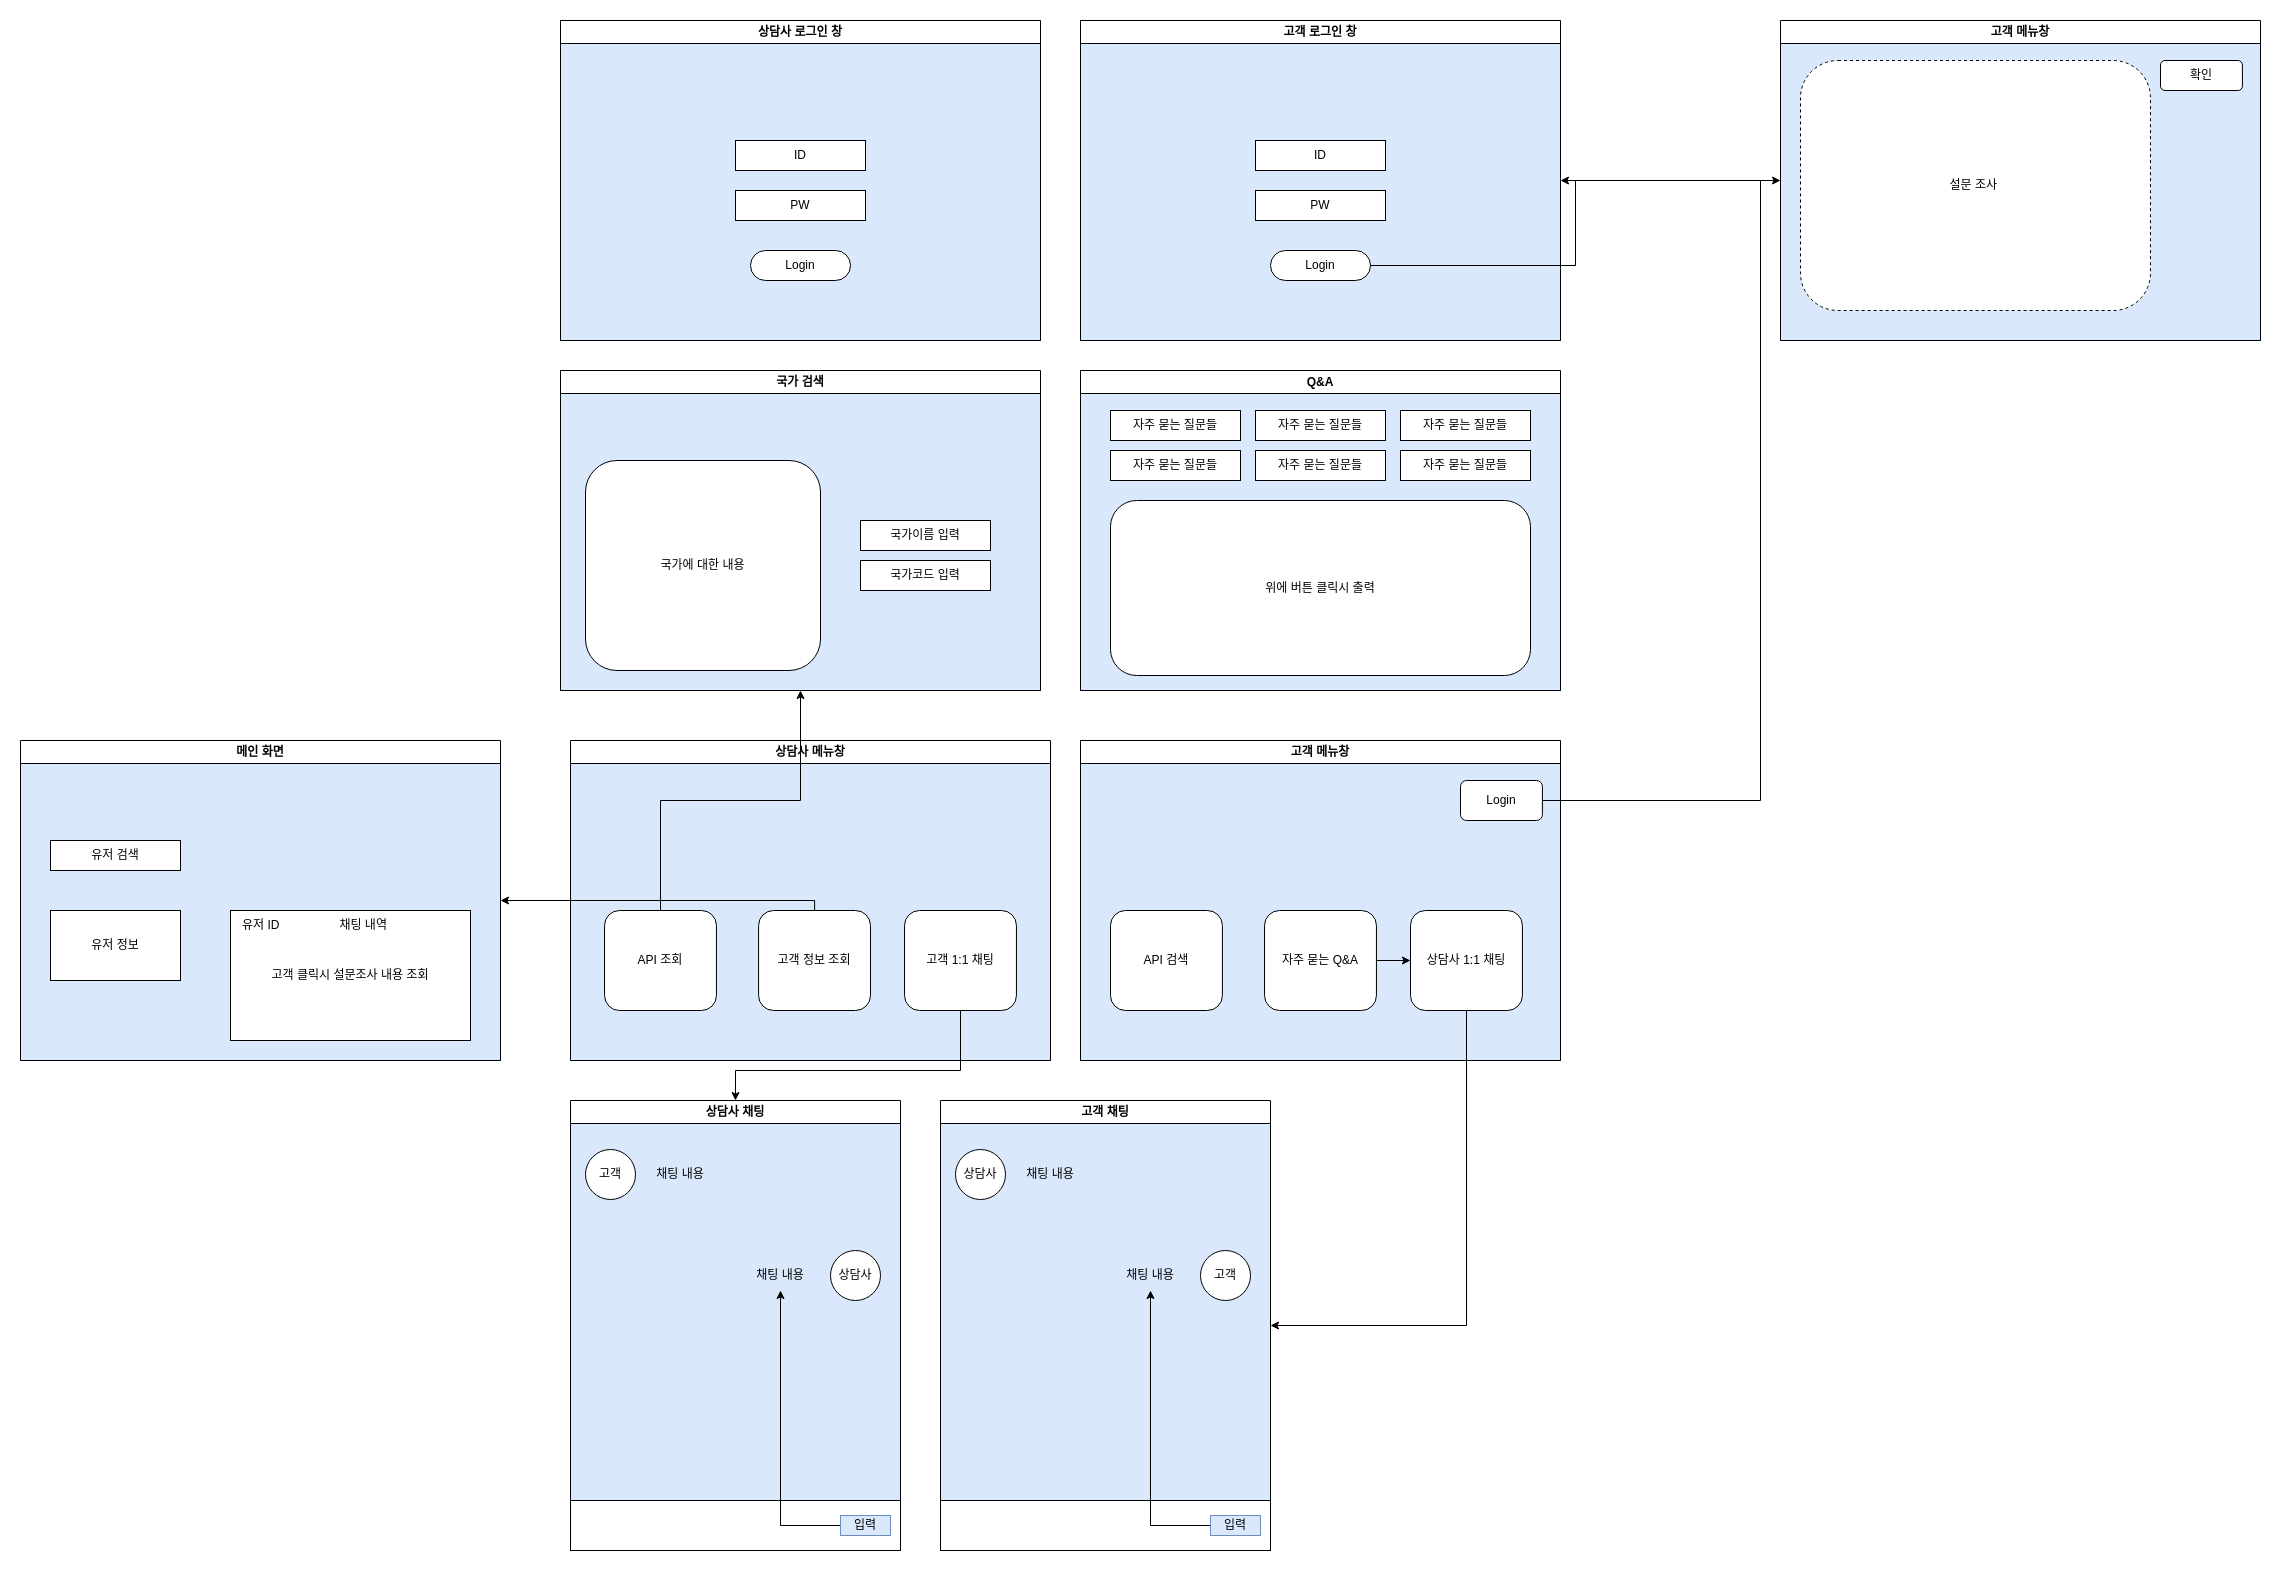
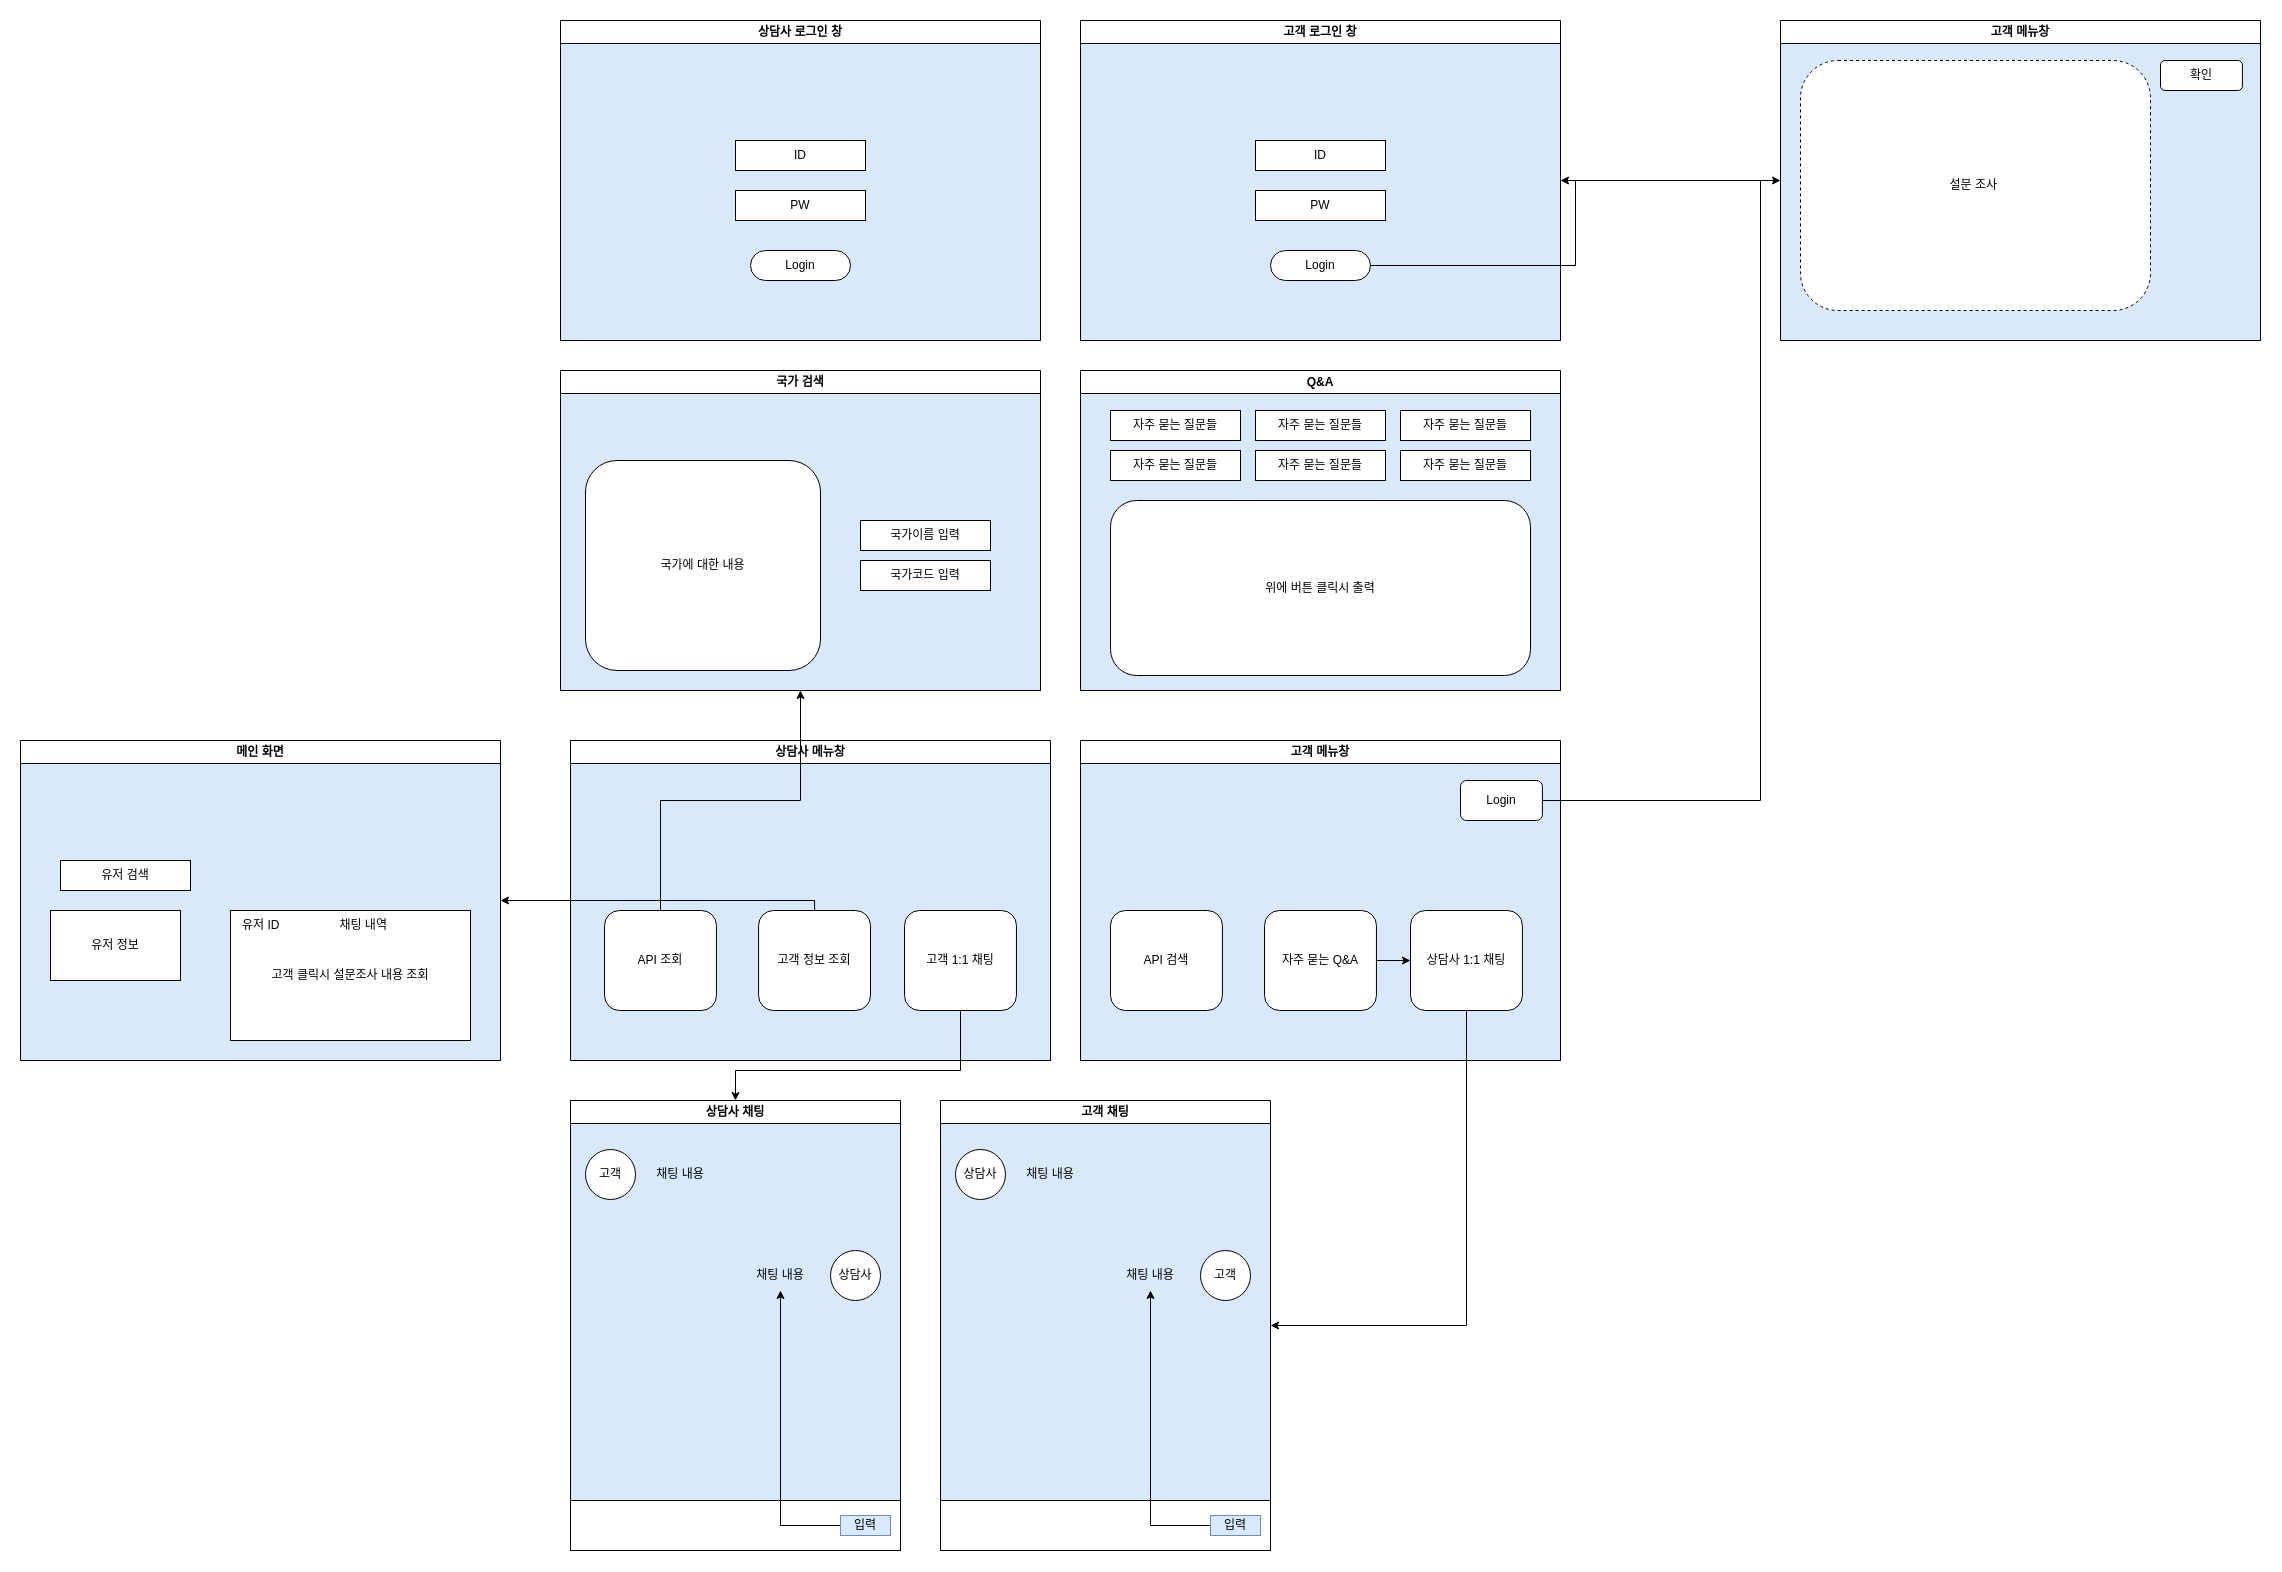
(116, 856) -> (126, 876)
